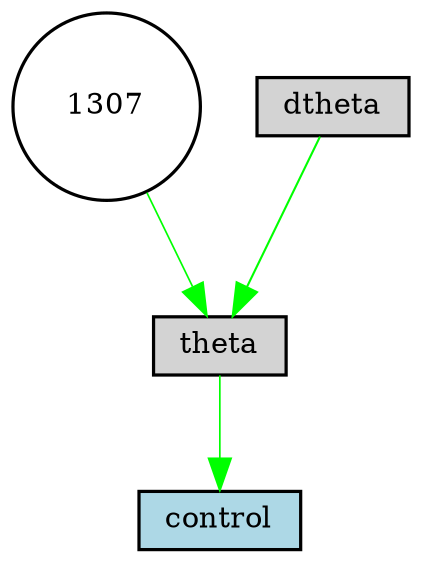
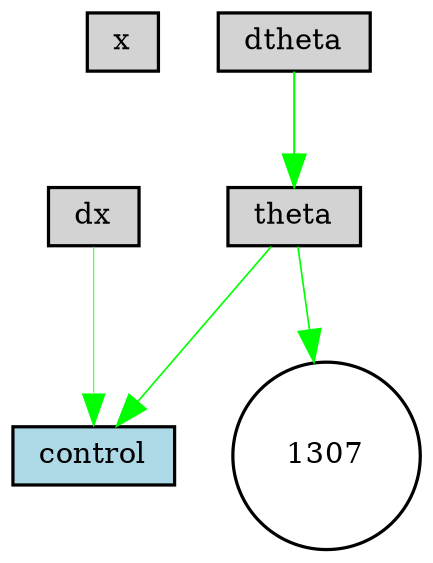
none -> (123, 42)
none -> (94, 217)
(170, 240) -> (304, 288)
